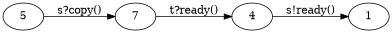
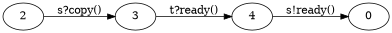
(23, 17) -> (23, 17)
(136, 17) -> (136, 17)
(369, 17) -> (369, 17)
